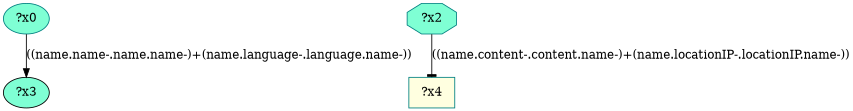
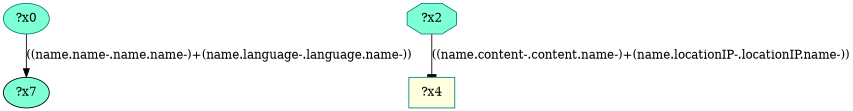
(26, 93) -> (26, 93)
